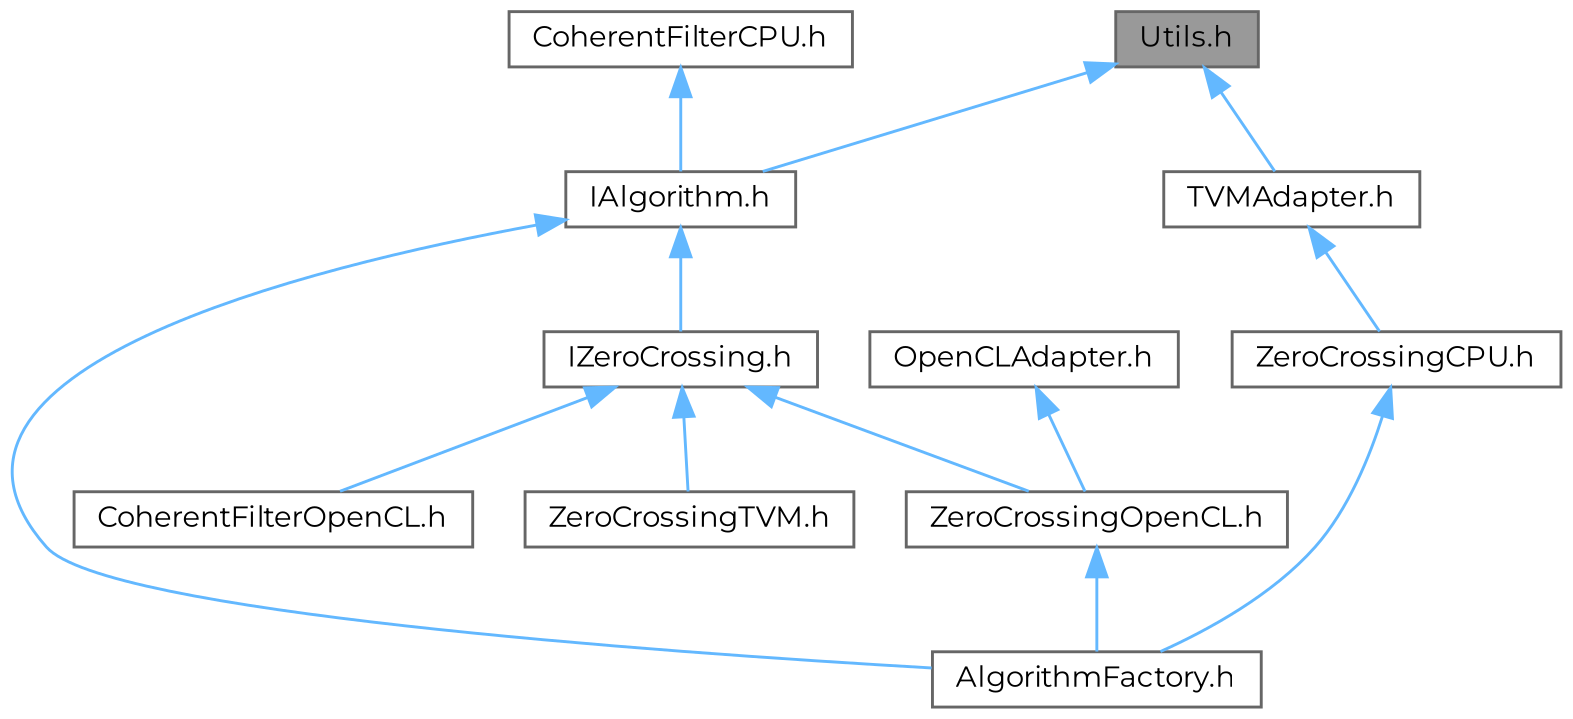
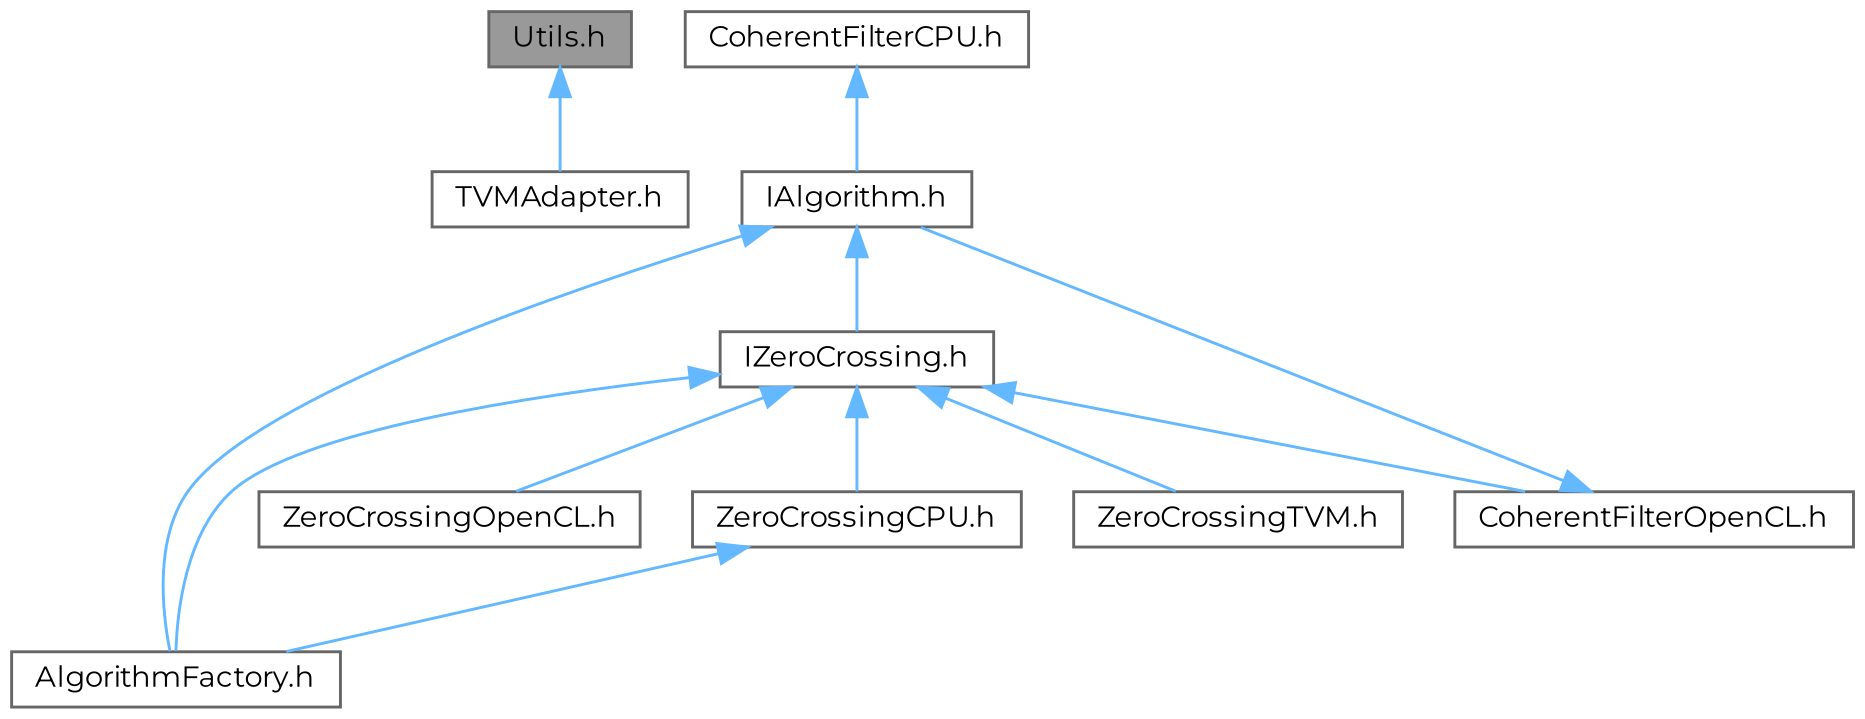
(925, 122) -> (1242, 354)
(1353, 292) -> (857, 454)
(1024, 359) -> none
(1097, 614) -> (370, 432)
